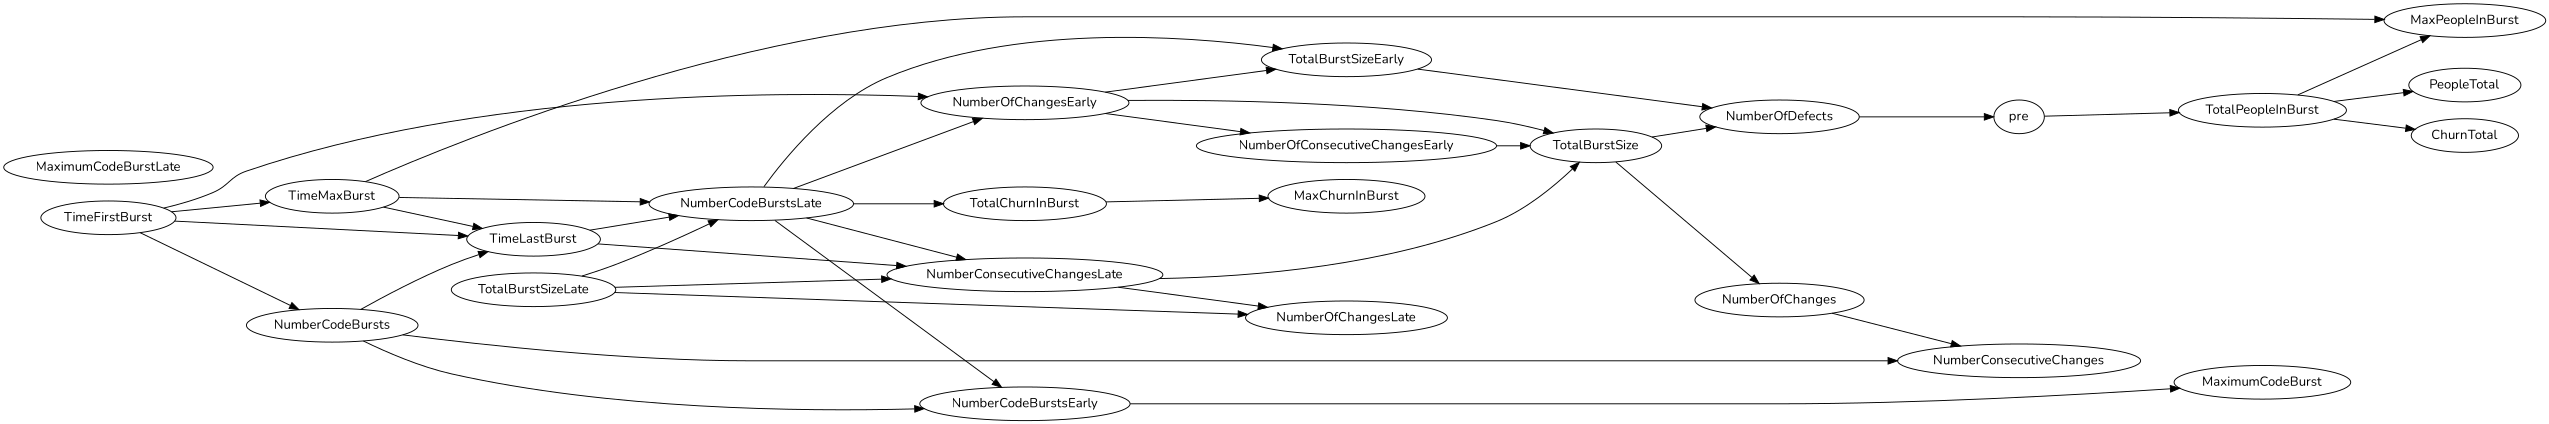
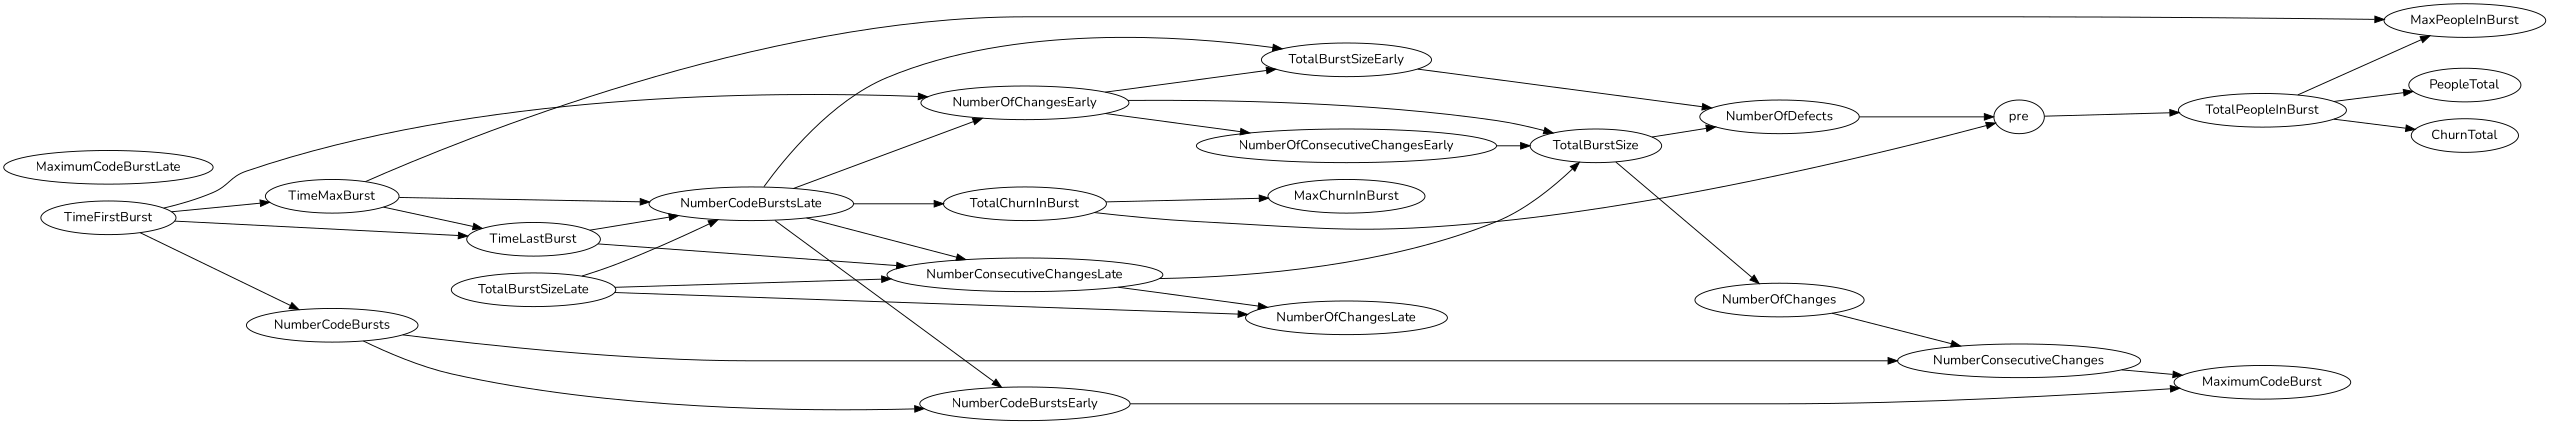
none -> (1545, 216)
(419, 279) -> none
none -> (2147, 372)
